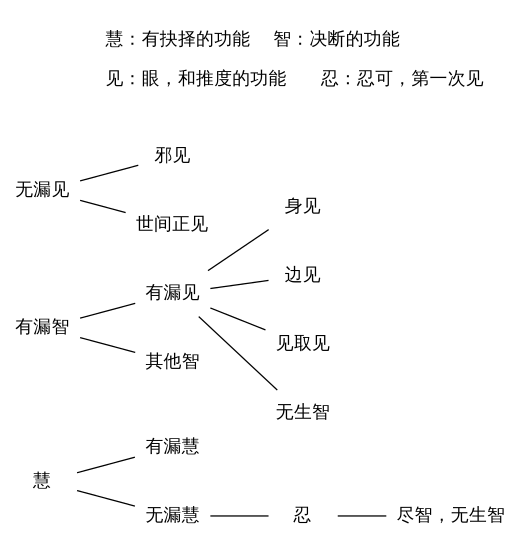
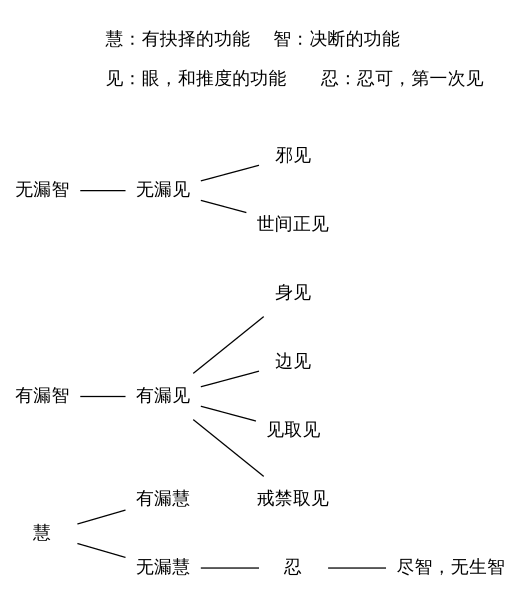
none -> (43, 191)
(173, 362) -> none
(303, 413) -> (294, 499)
